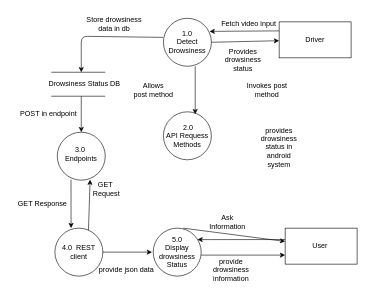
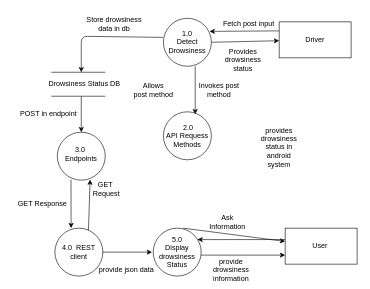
(249, 24) -> (249, 24)
(267, 90) -> (219, 90)
